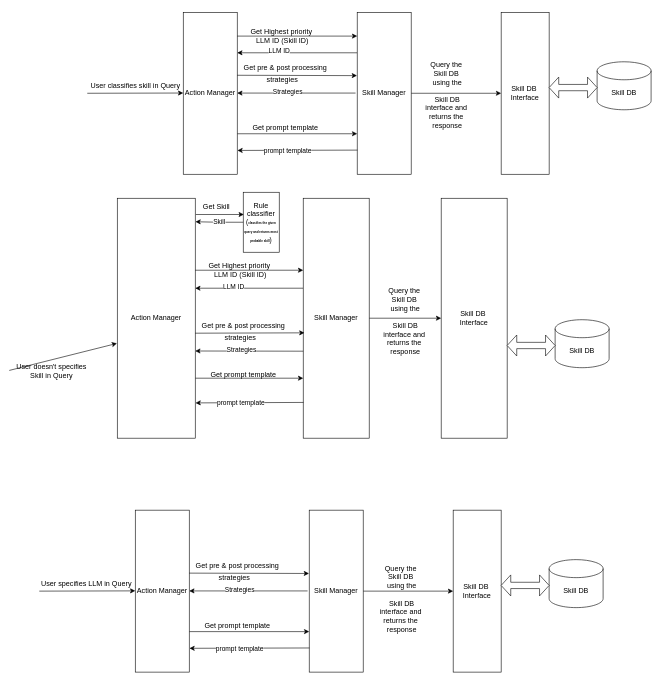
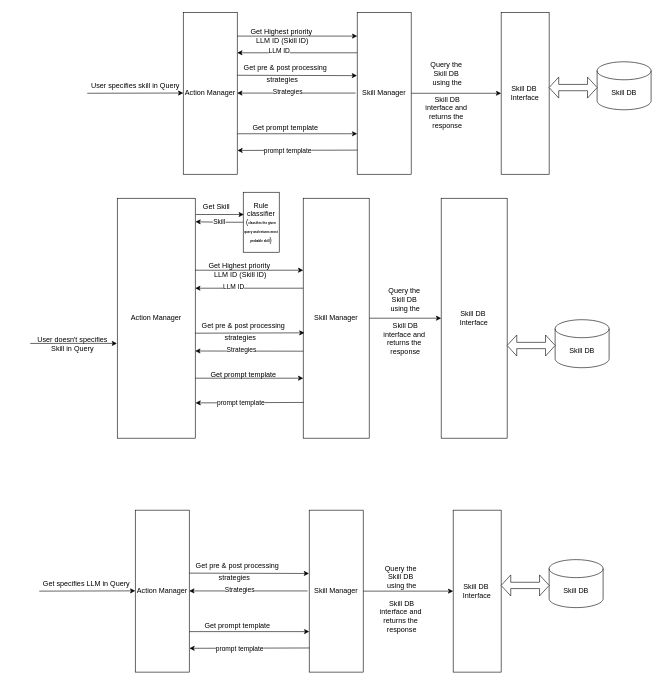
(118, 86) -> (118, 86)
(51, 371) -> (72, 344)
(76, 584) -> (76, 584)
